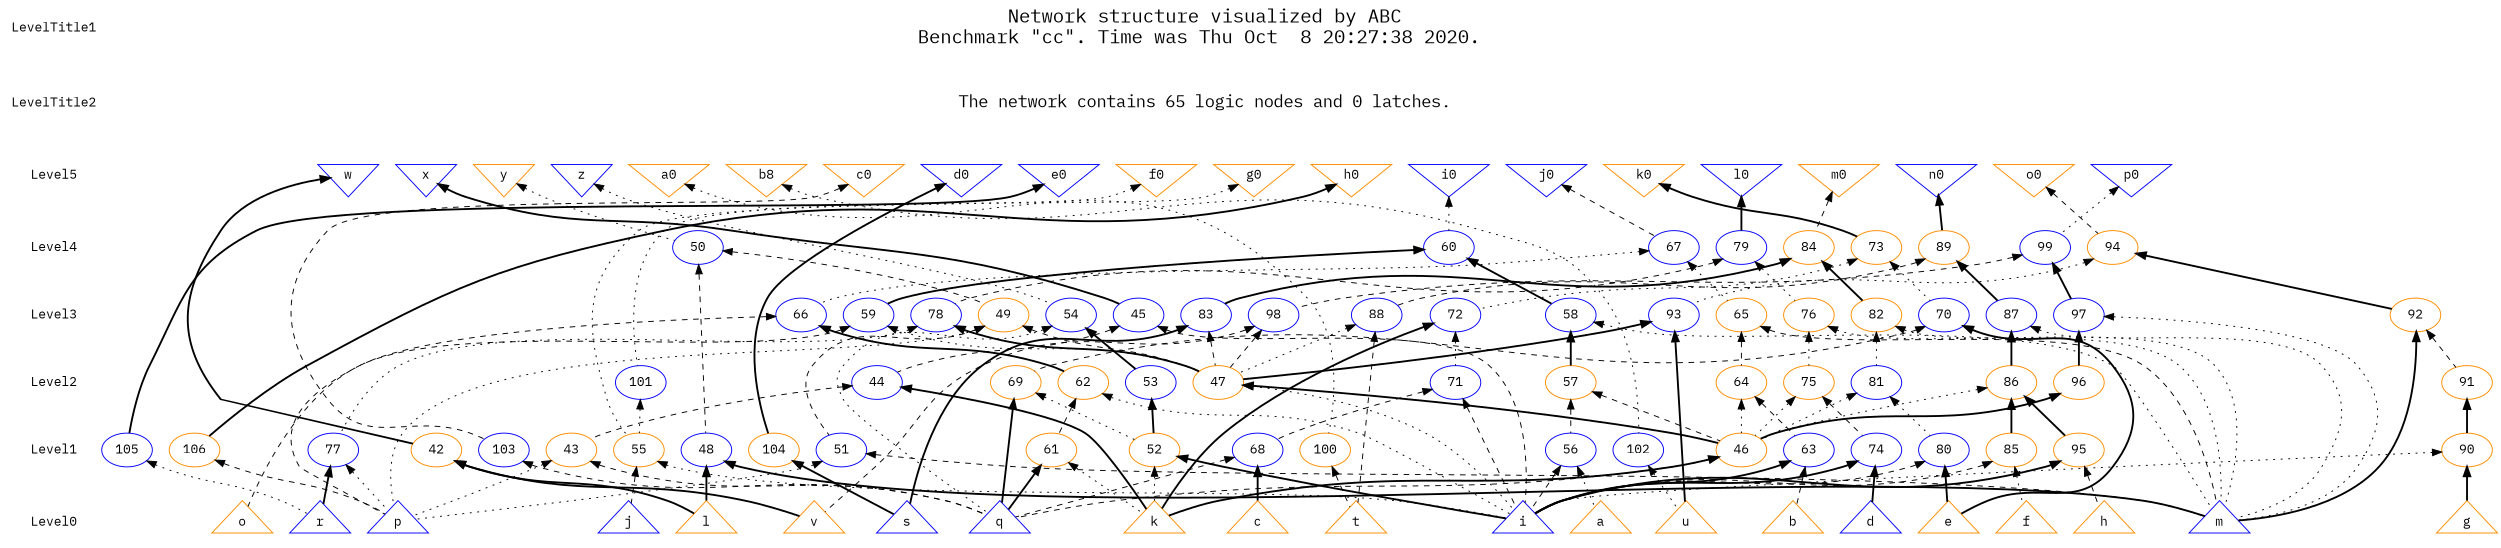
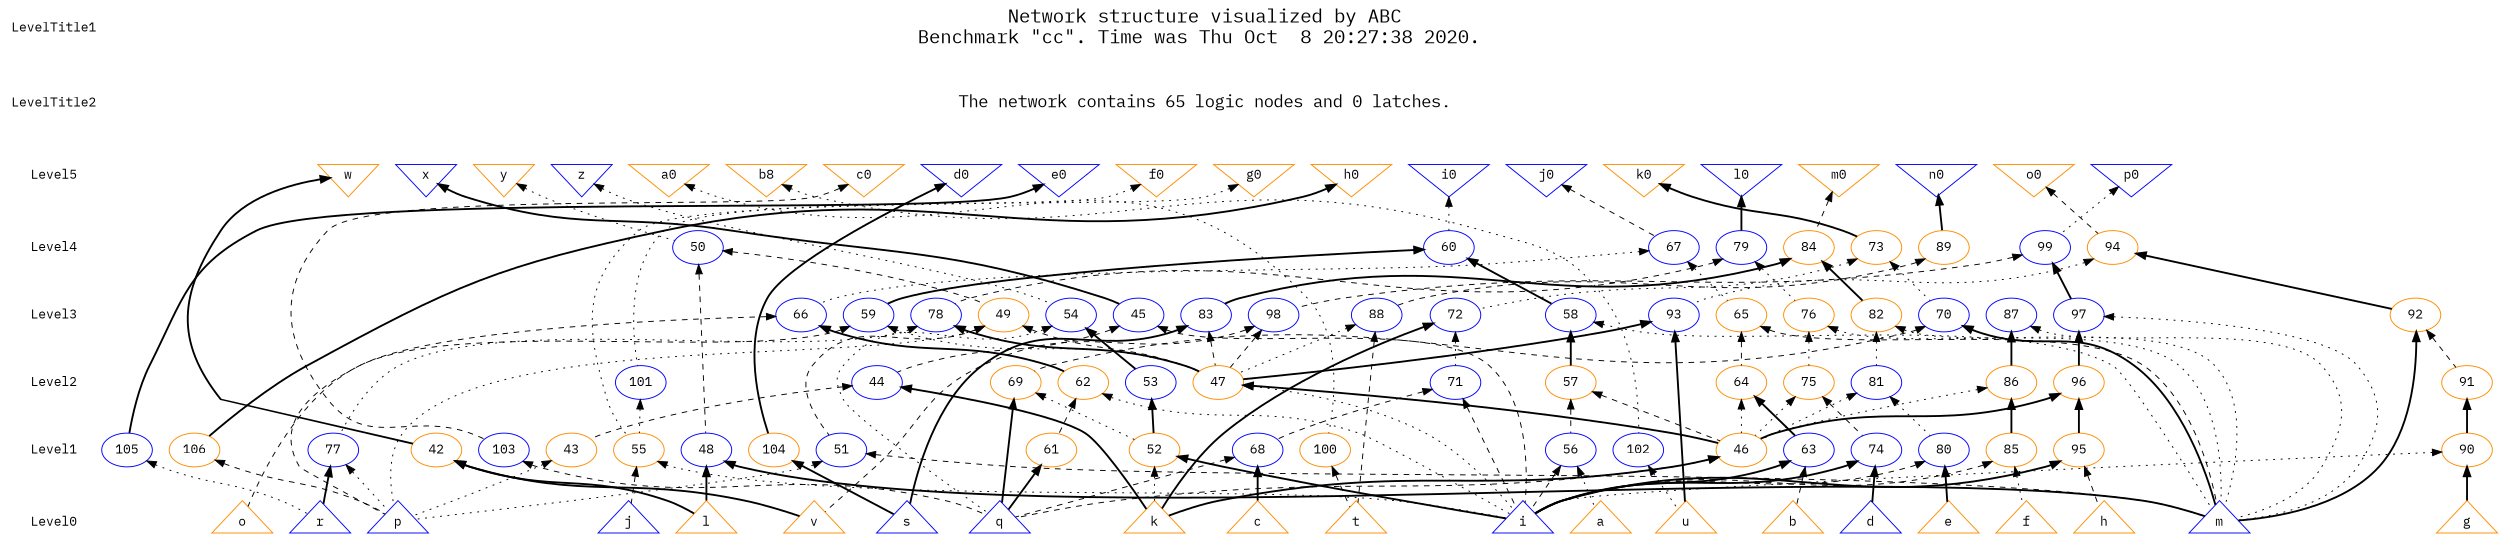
(348, 175) -> (348, 175)
(1984, 287) -> none
(1779, 420) -> (1779, 420)
(2049, 420) -> (2079, 421)
(2133, 423) -> (2145, 375)
(794, 486) -> none
(1103, 486) -> none
